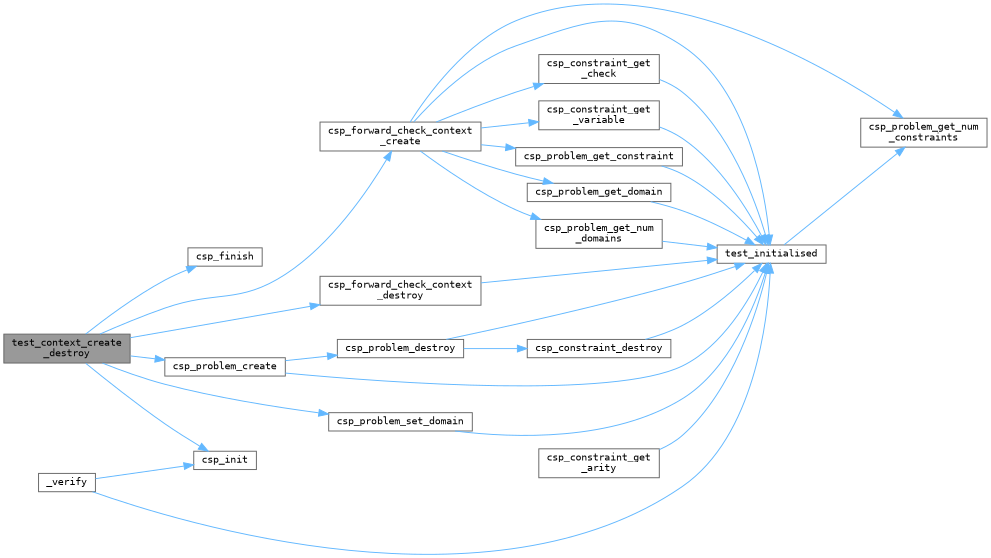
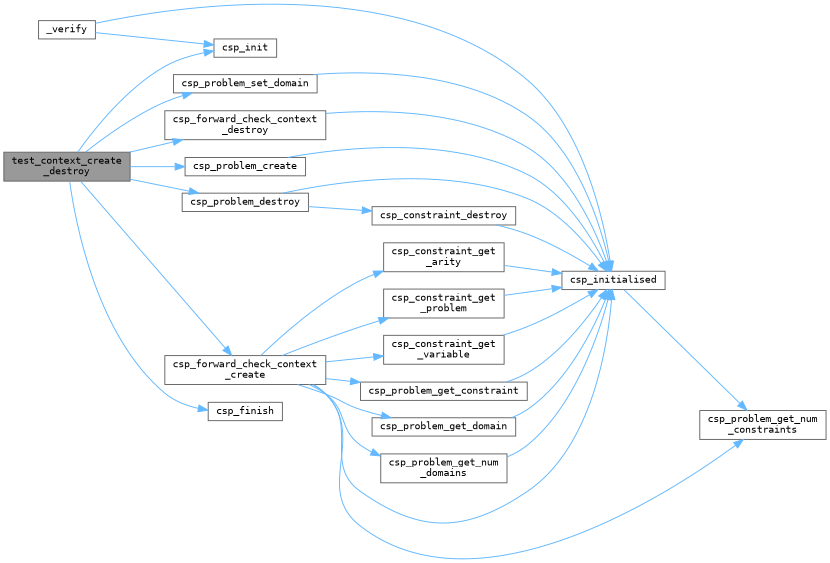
(599, 69) -> (444, 304)
(772, 254) -> (614, 280)
none -> (314, 310)
(307, 358) -> (160, 185)
